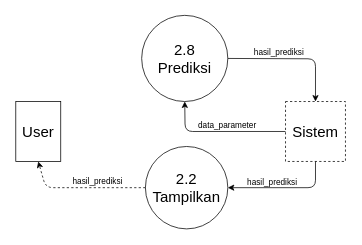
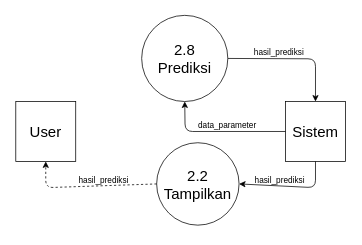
(38, 132) -> (45, 132)
(315, 132) -> (315, 132)
(186, 188) -> (198, 184)
